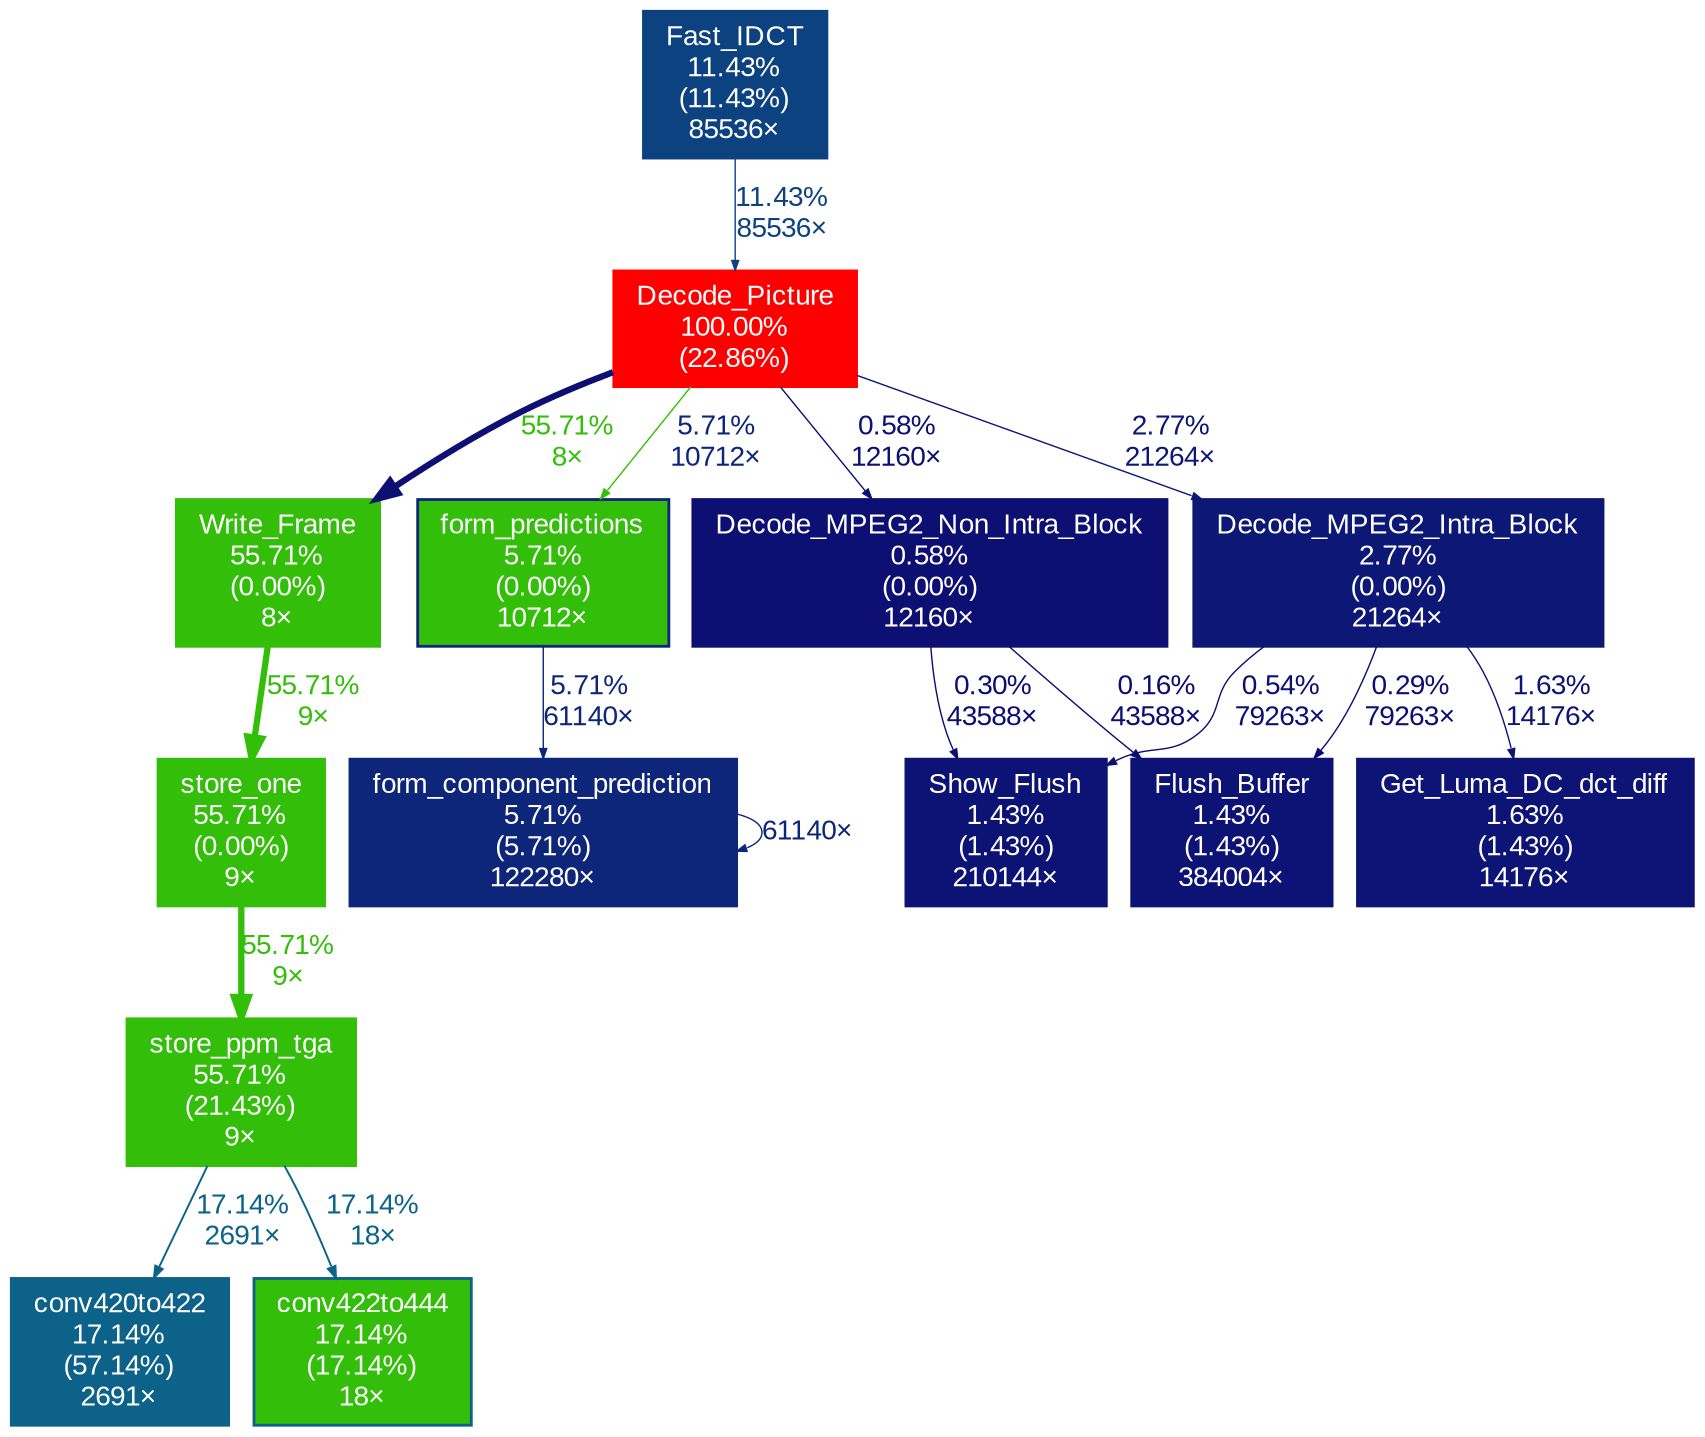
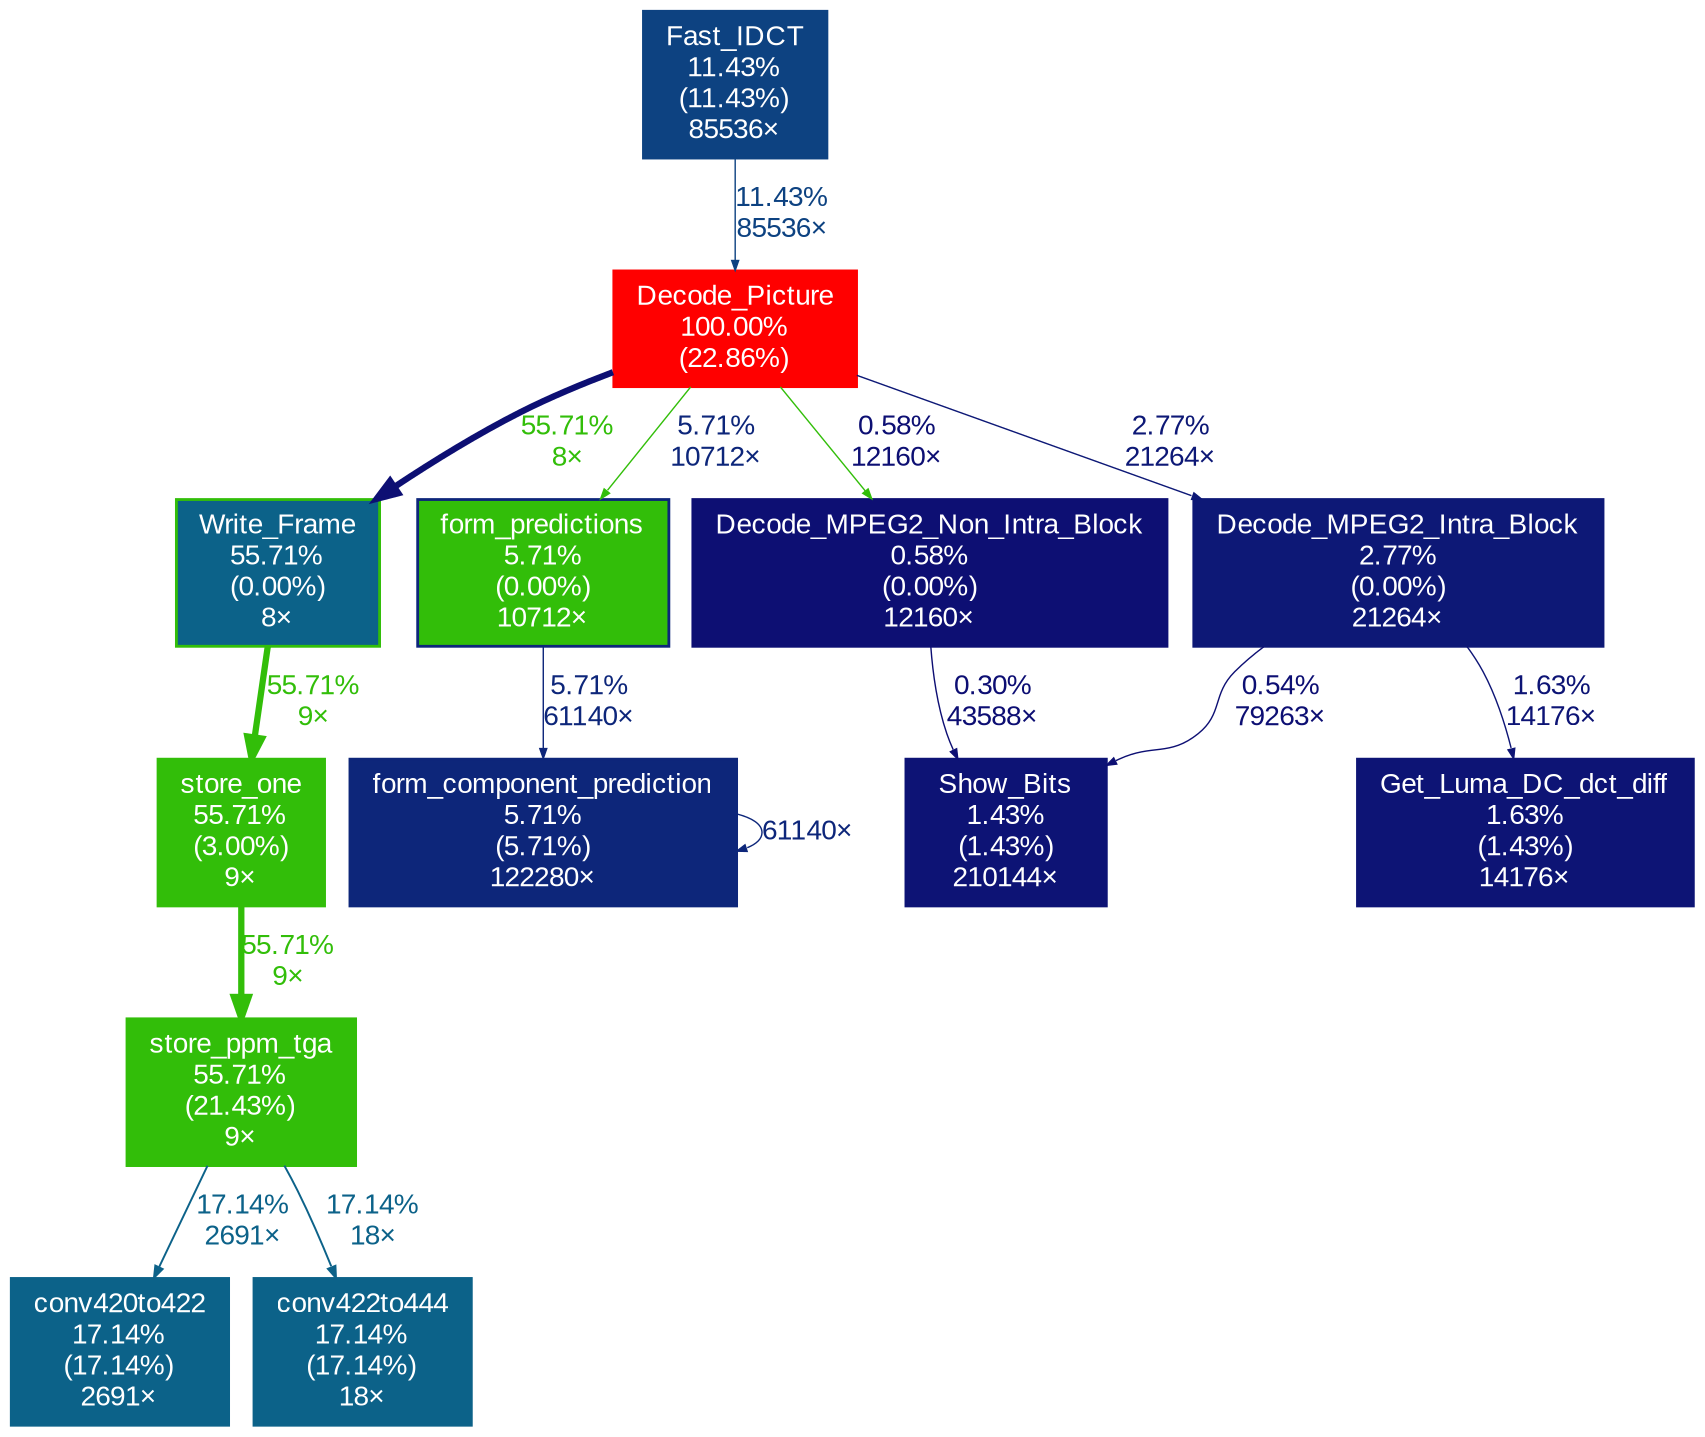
(823, 439) -> (823, 439)
(278, 573) -> (278, 573)
(241, 833) -> (241, 833)
(1006, 833) -> (1006, 833)
(1232, 833) -> none
(120, 1352) -> (120, 1352)
(363, 1352) -> (363, 1352)
